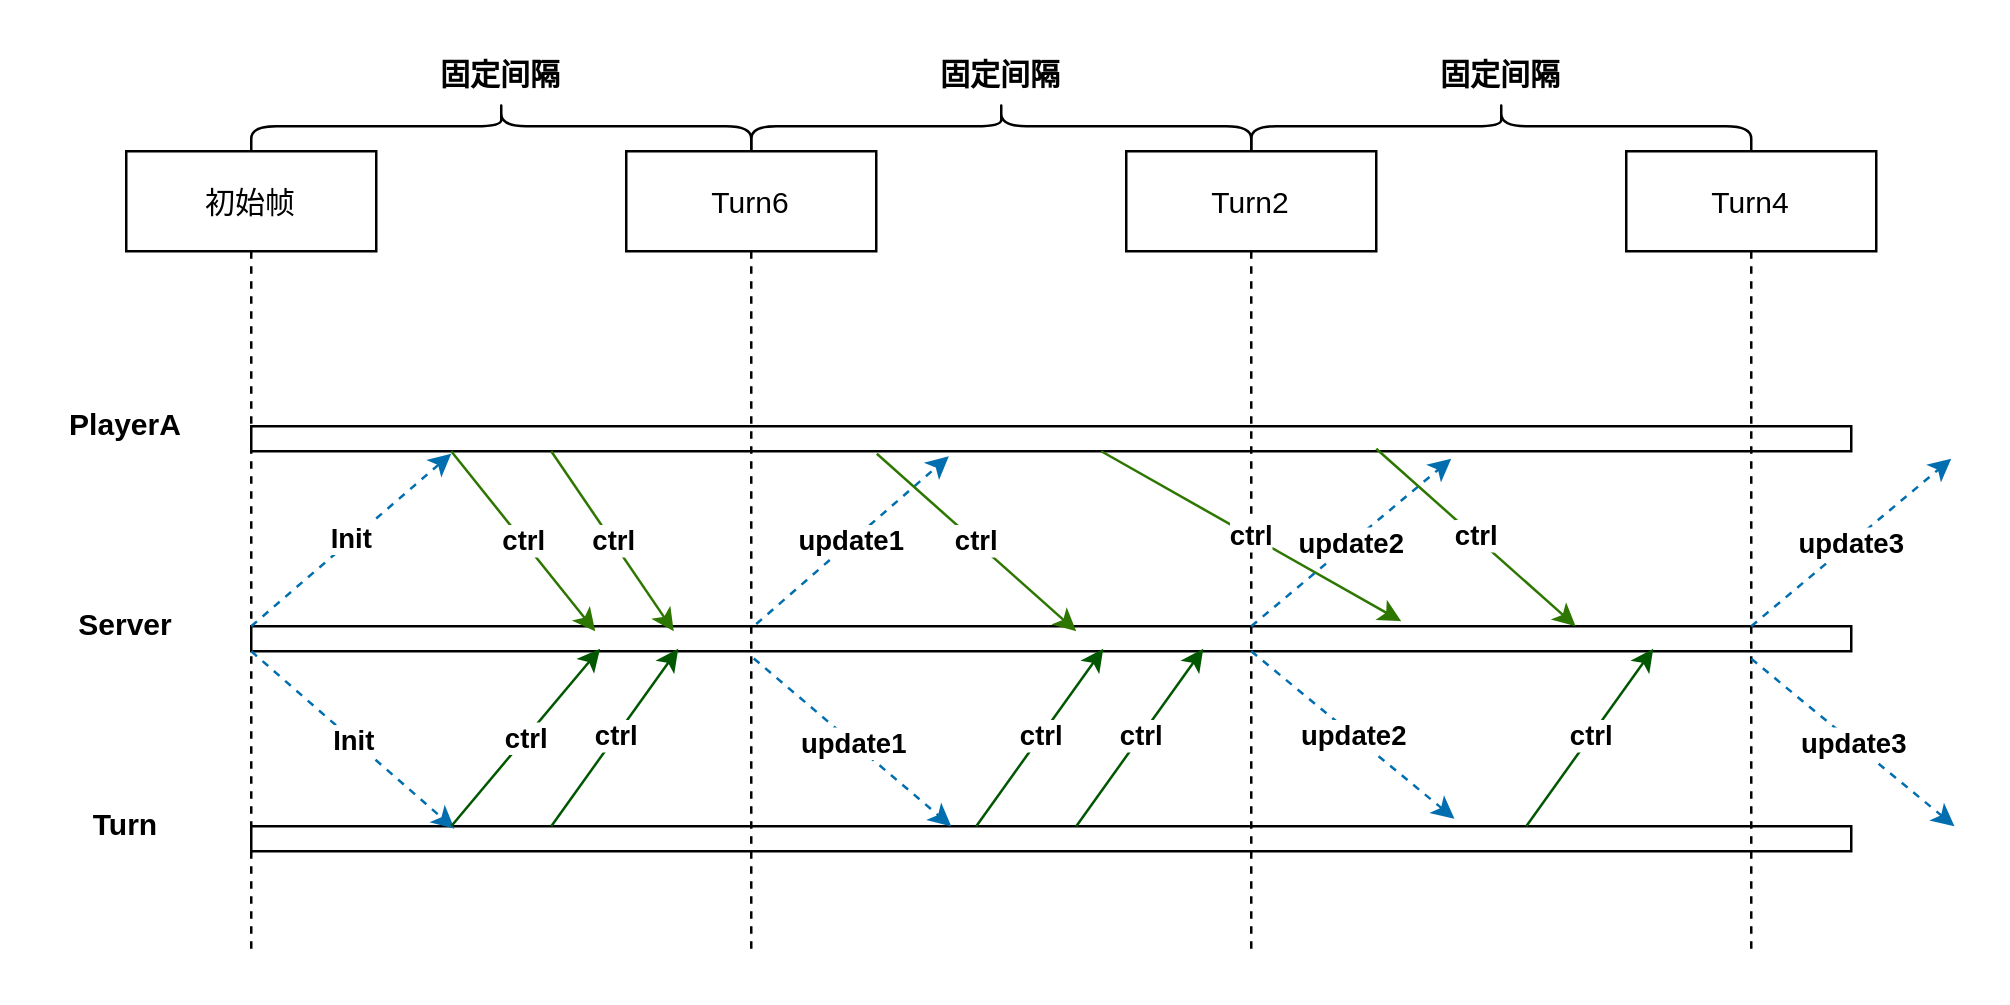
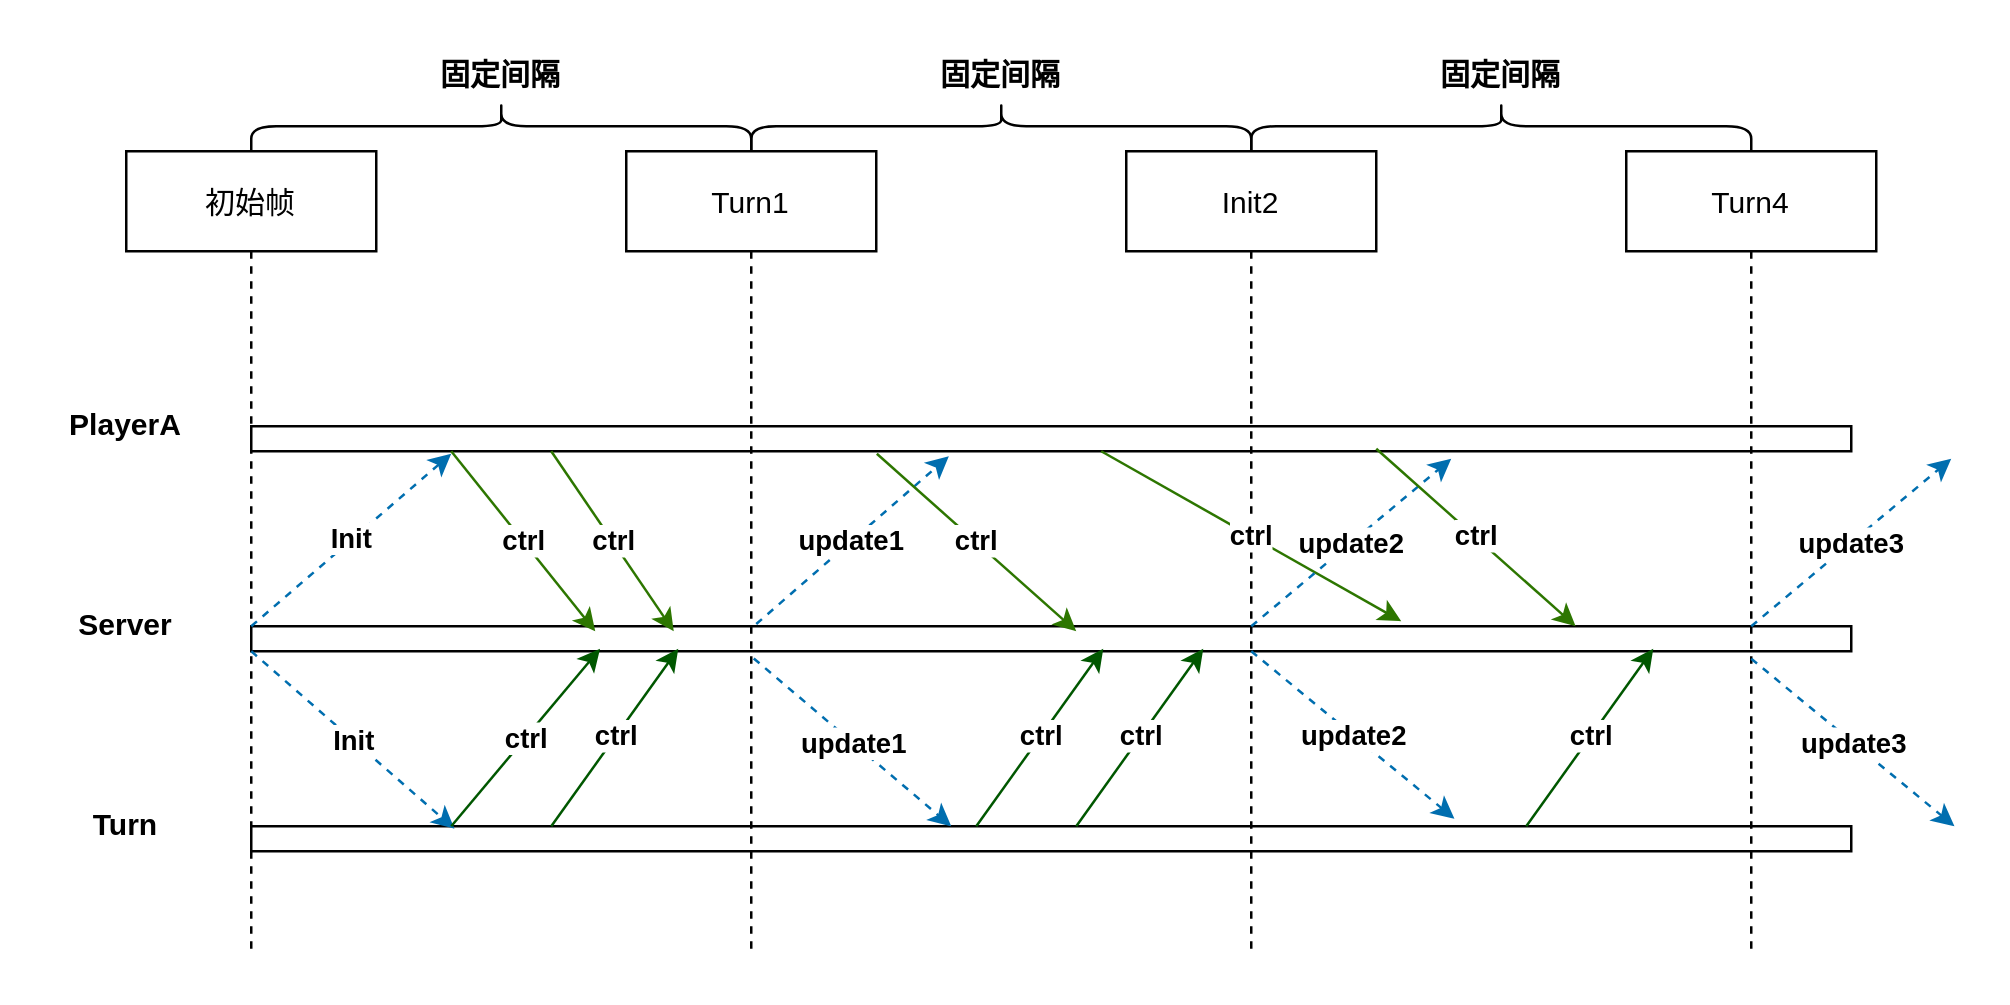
(750, 203) -> (750, 203)
(1250, 203) -> (1250, 203)
